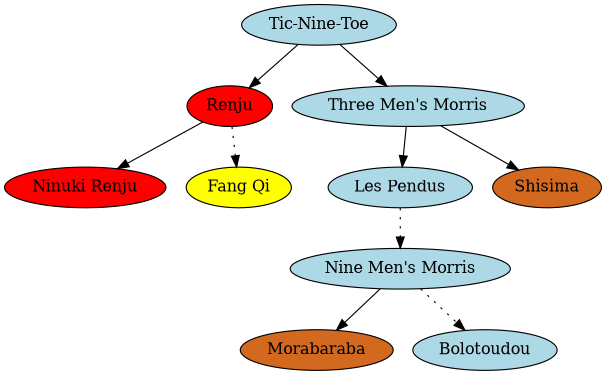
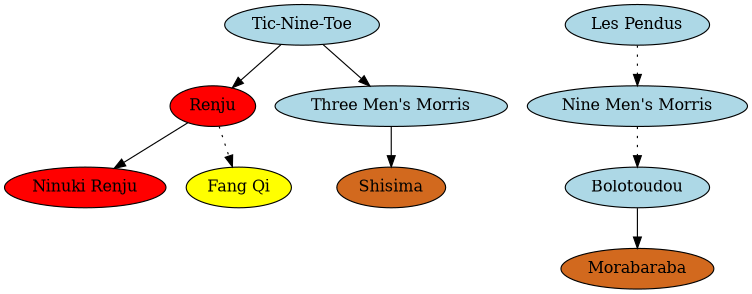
(405, 141) -> none
(362, 306) -> (637, 223)
